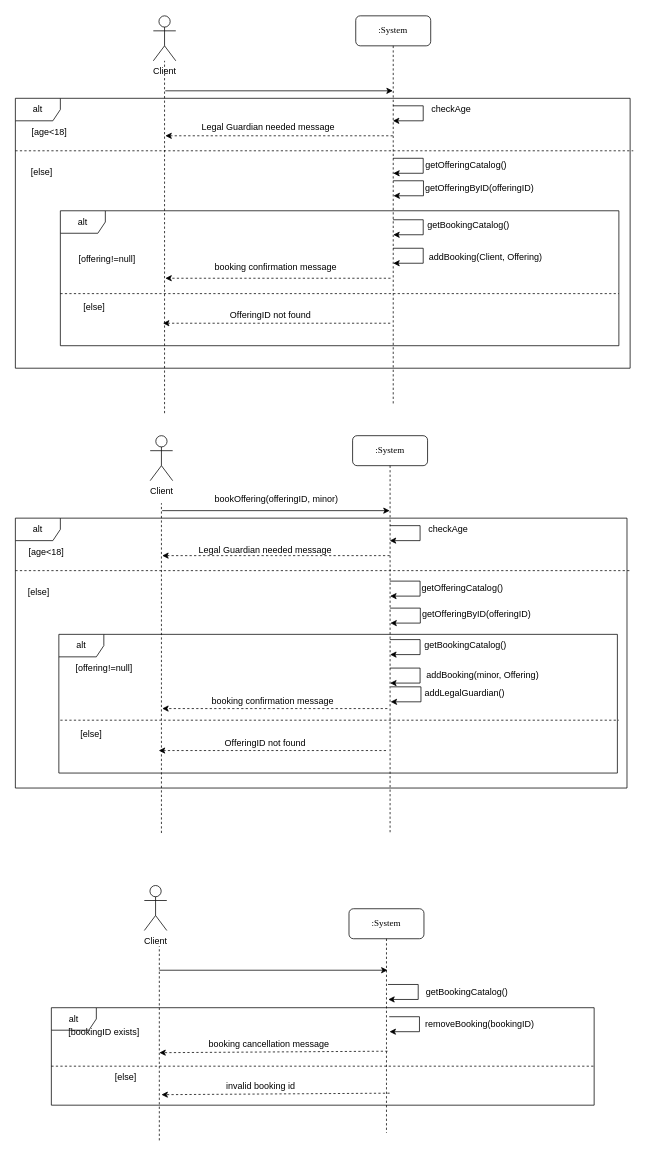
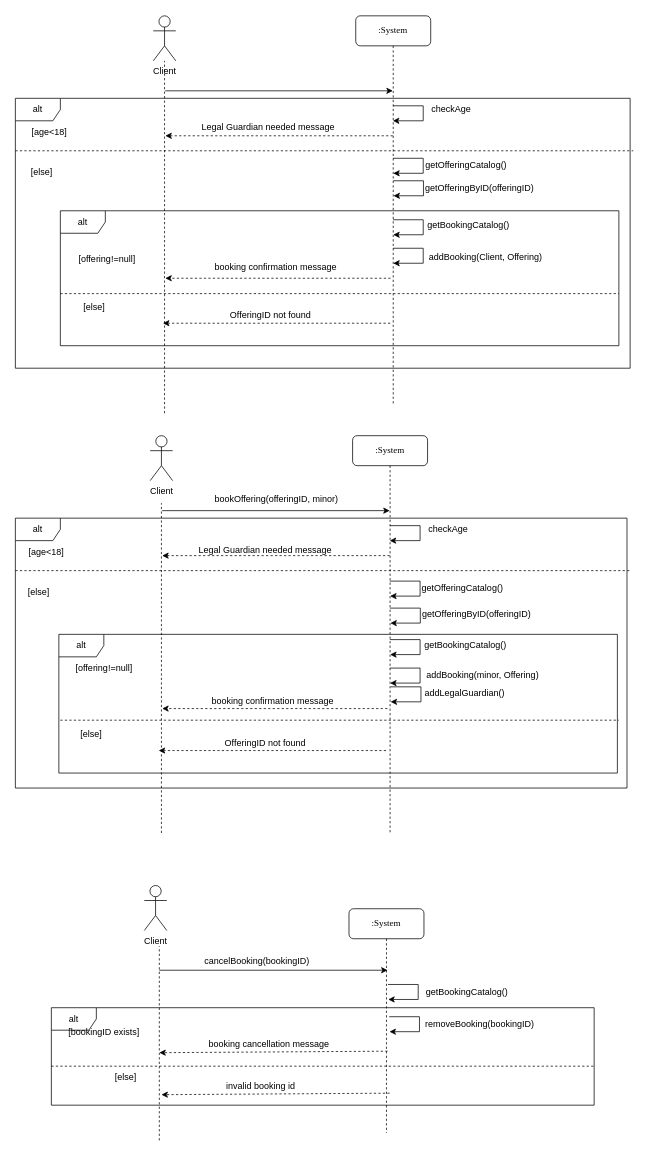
none -> (257, 961)
